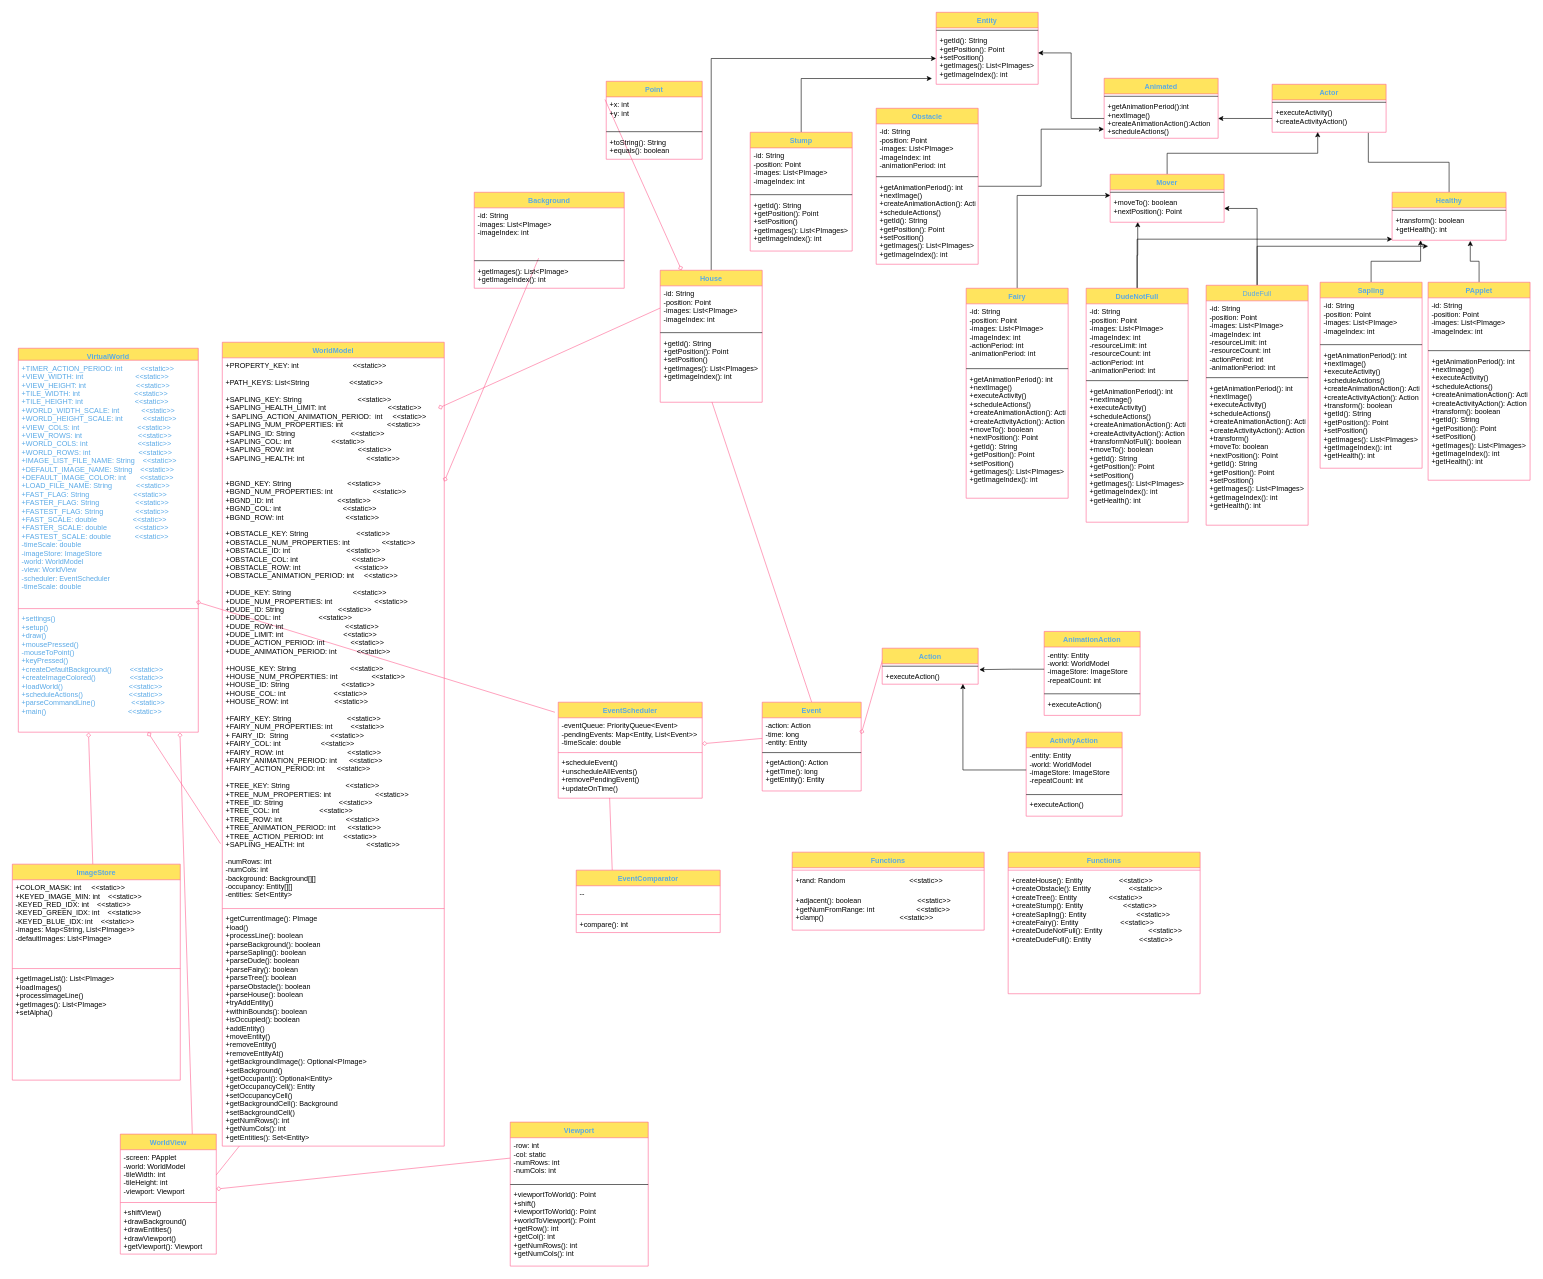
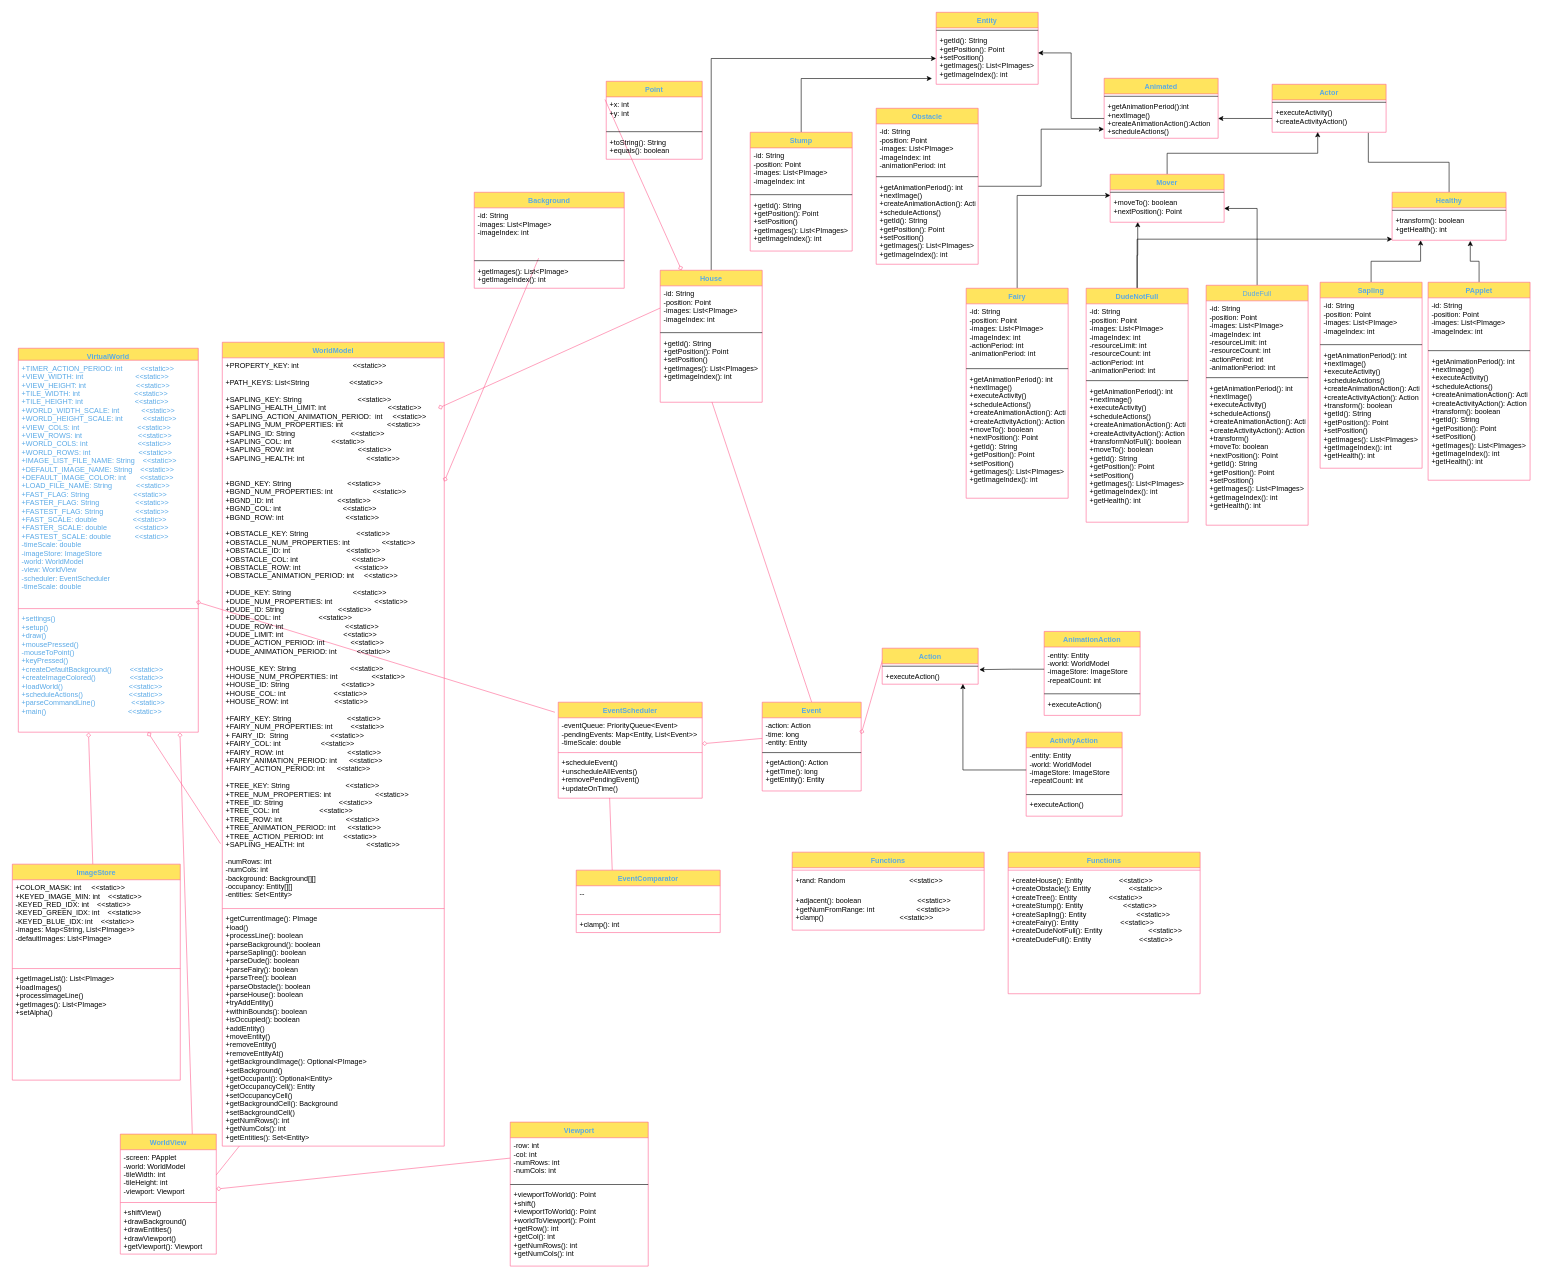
(1424, 246) -> none
(607, 925) -> (602, 925)
(529, 1146) -> (529, 1146)
